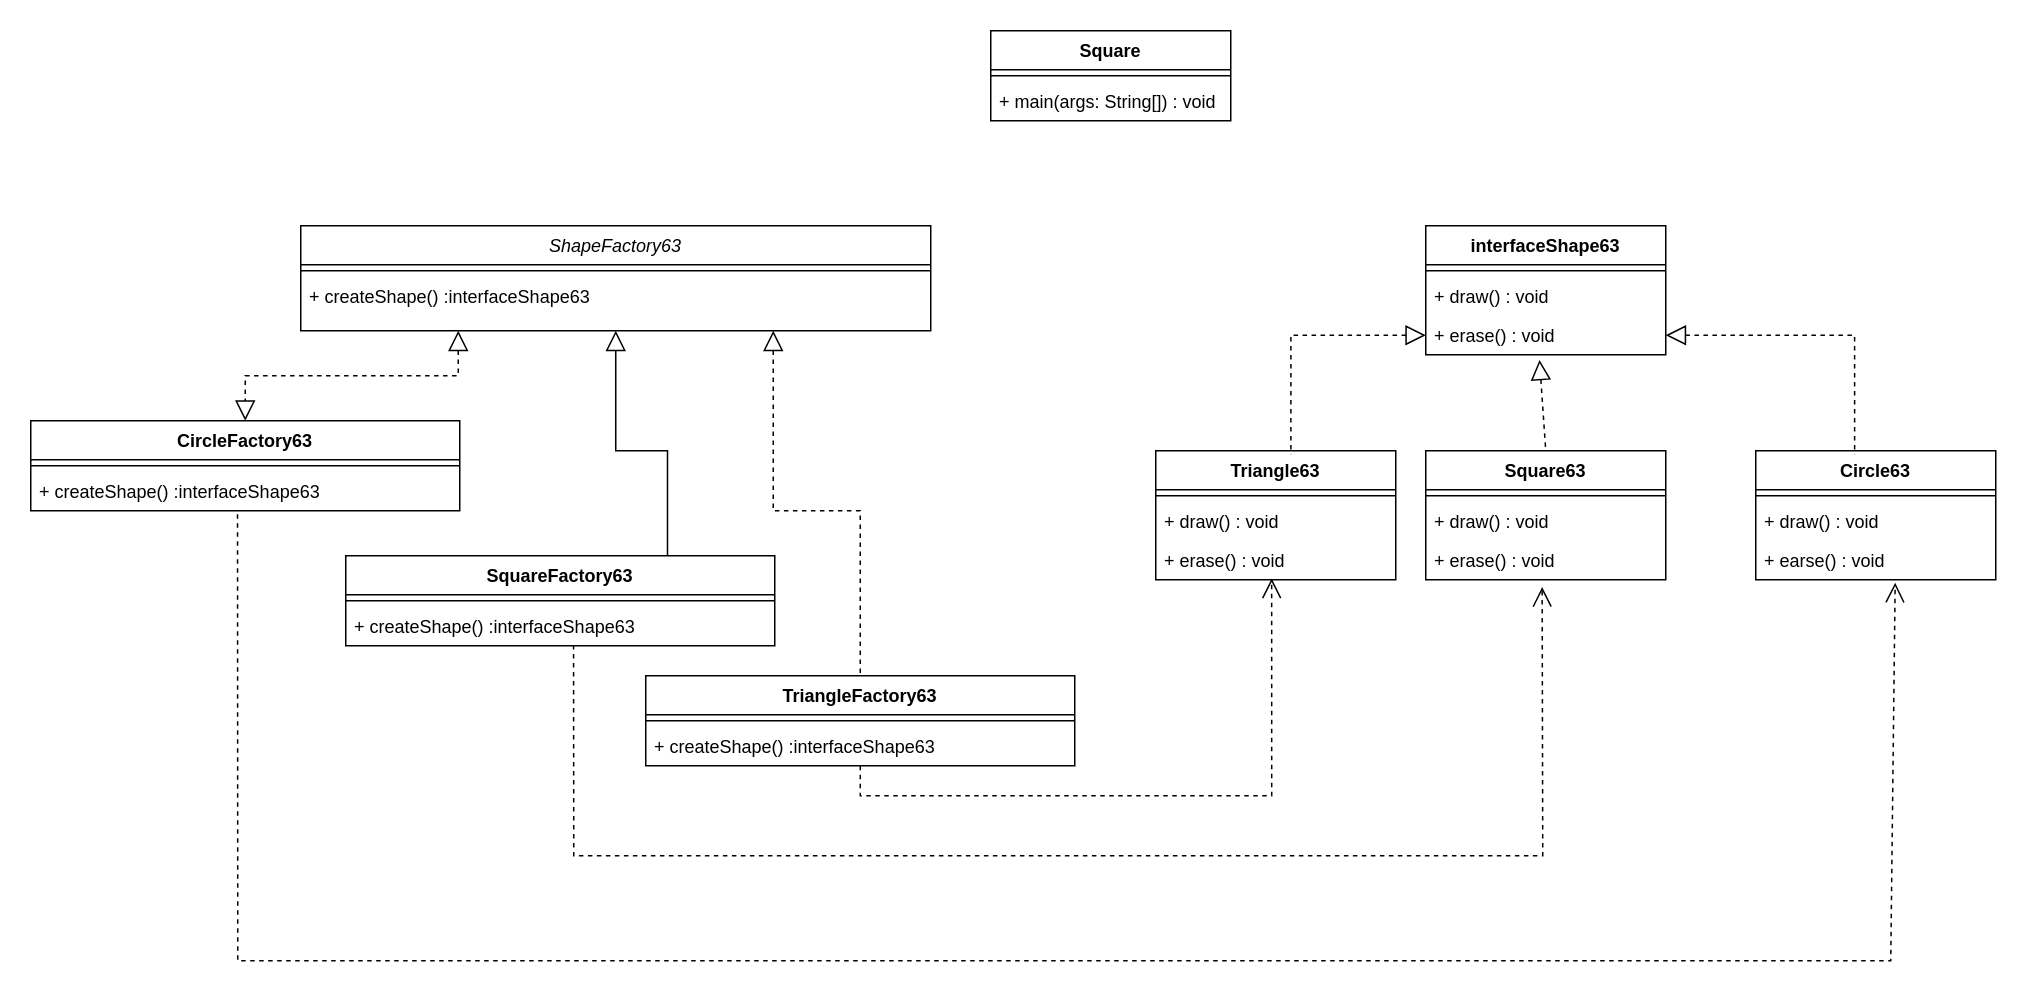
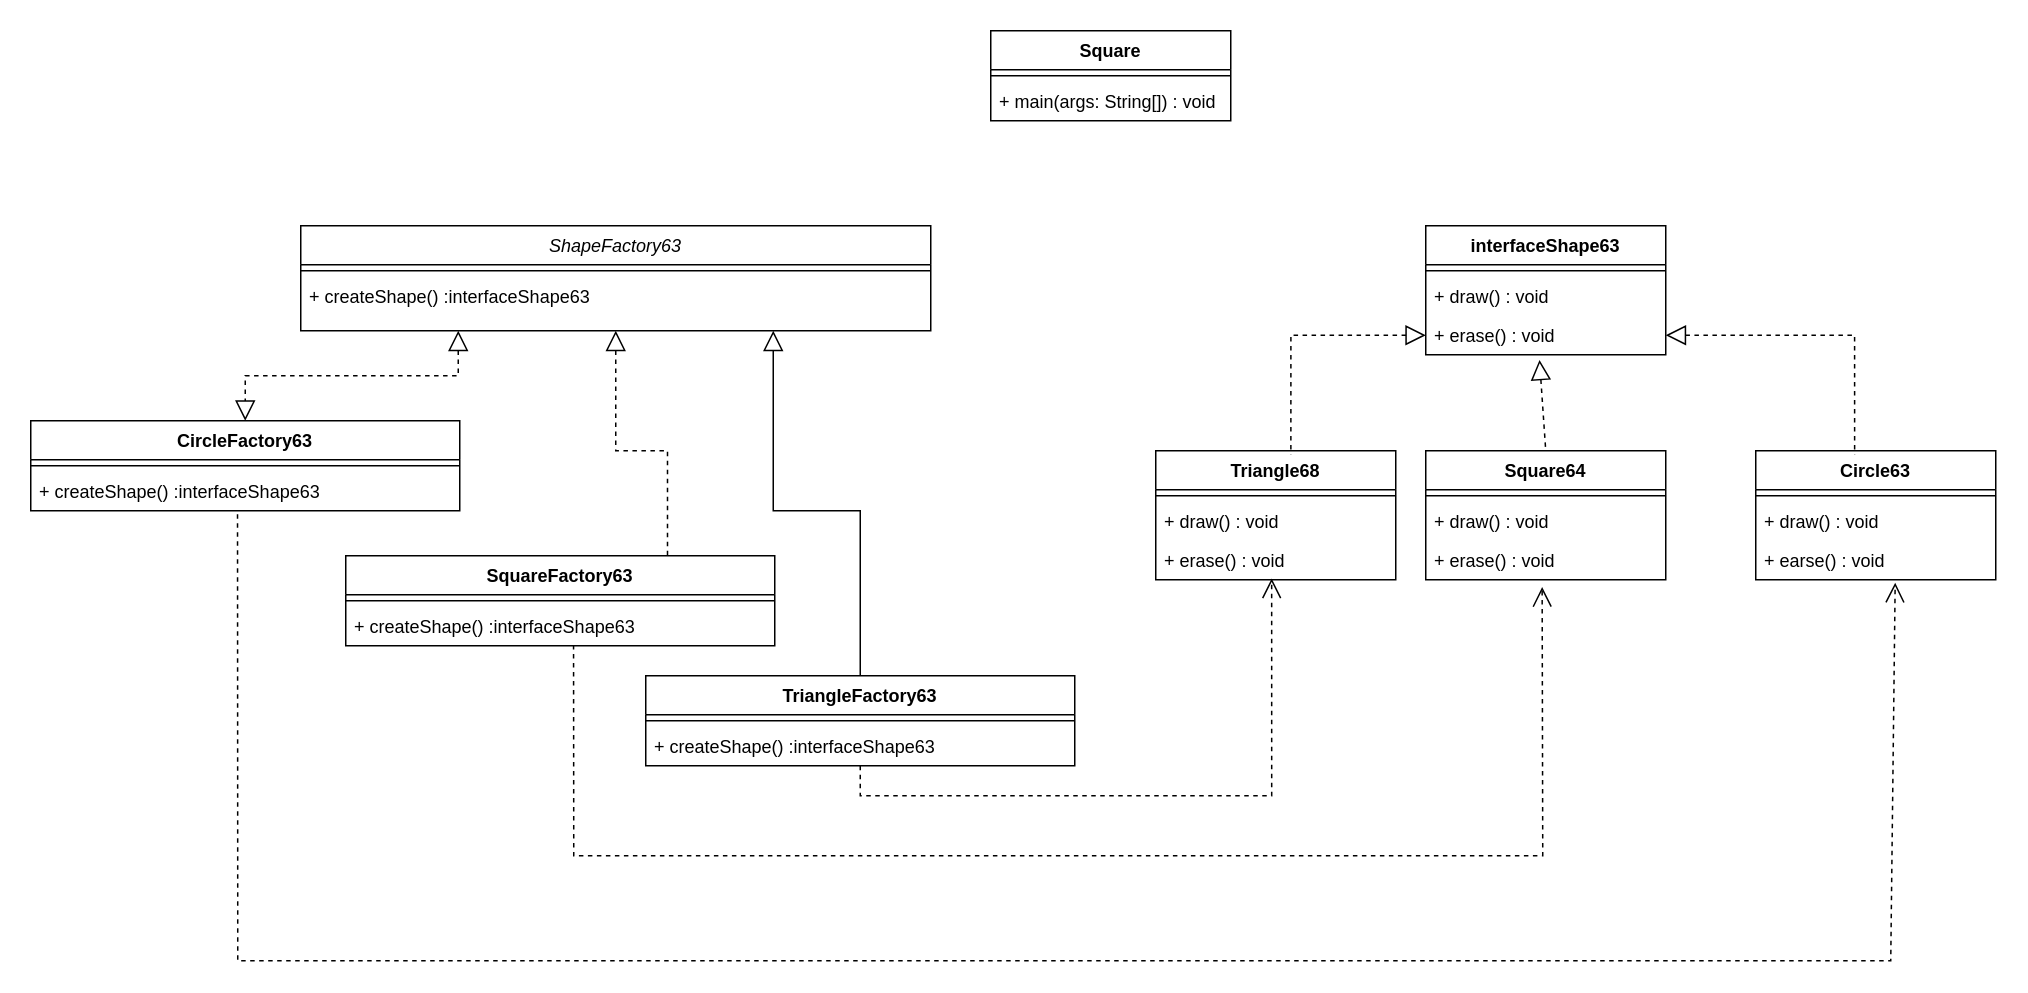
(642, 451) -> (642, 451)
(1276, 472) -> (1276, 472)
(1546, 472) -> (1546, 472)
(820, 511) -> (820, 511)
